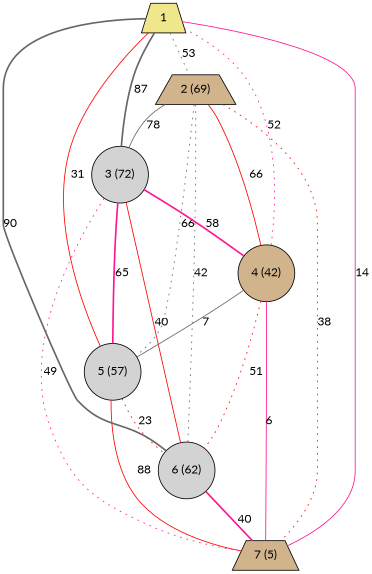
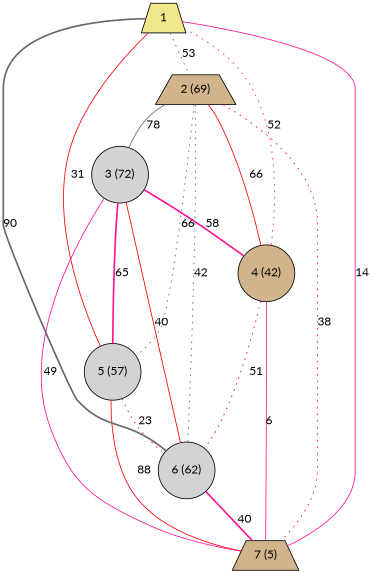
(130, 87) -> none
(185, 328) -> none
(50, 426) -> (50, 426)
